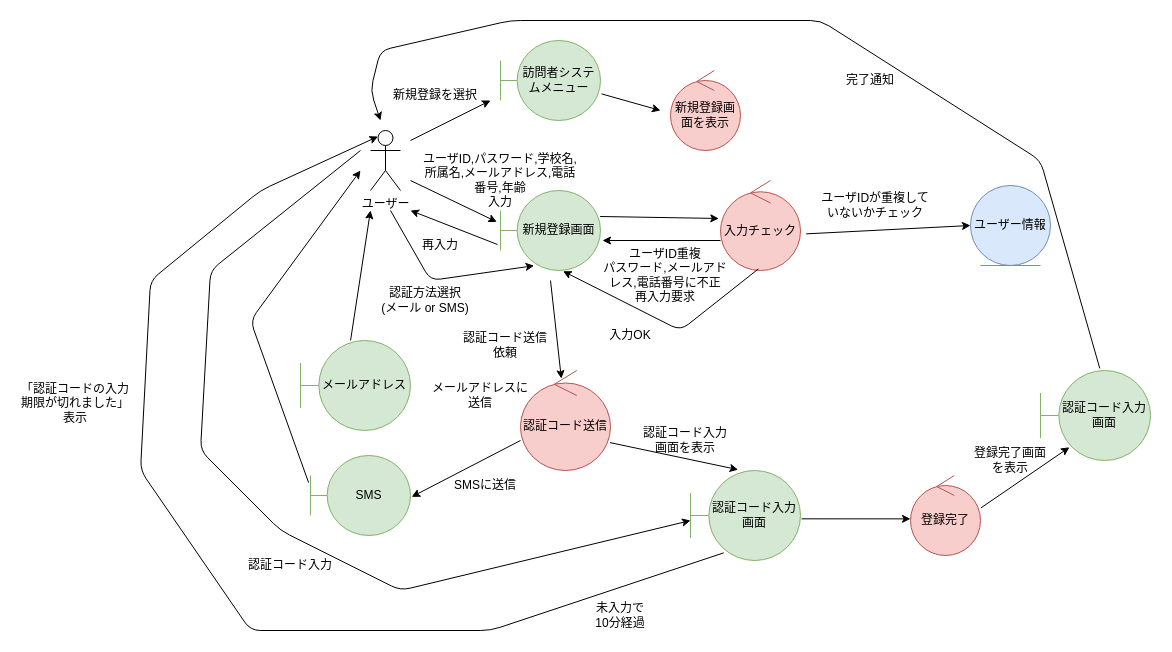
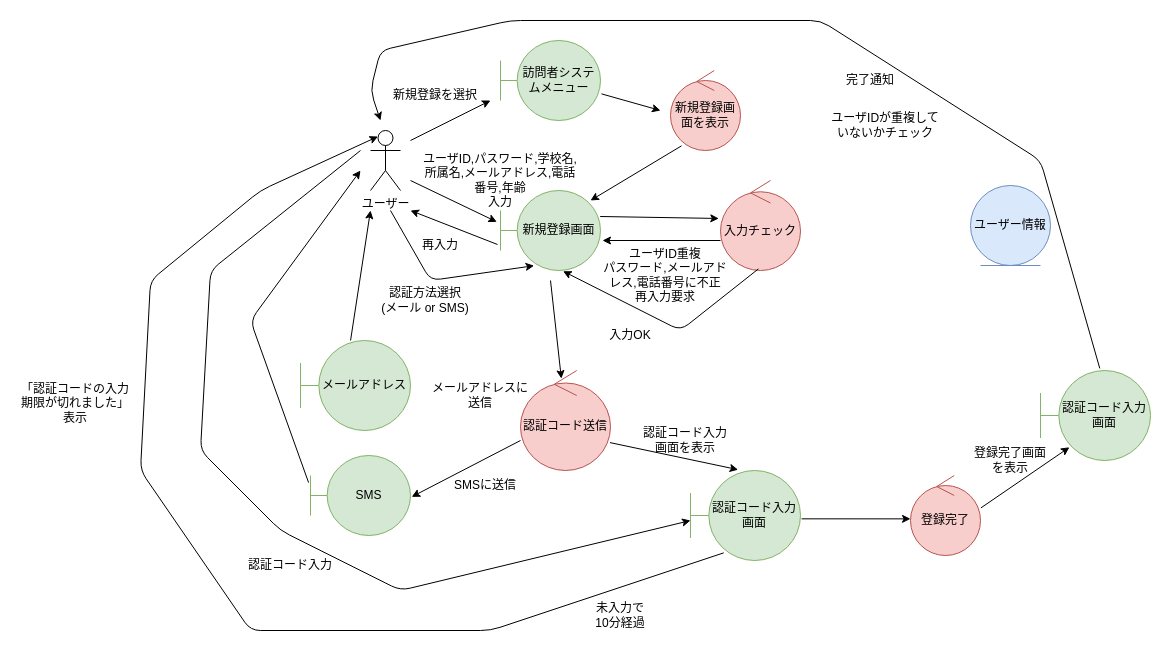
none -> (639, 171)
(876, 206) -> (886, 126)
(885, 230) -> none
(506, 346) -> none
